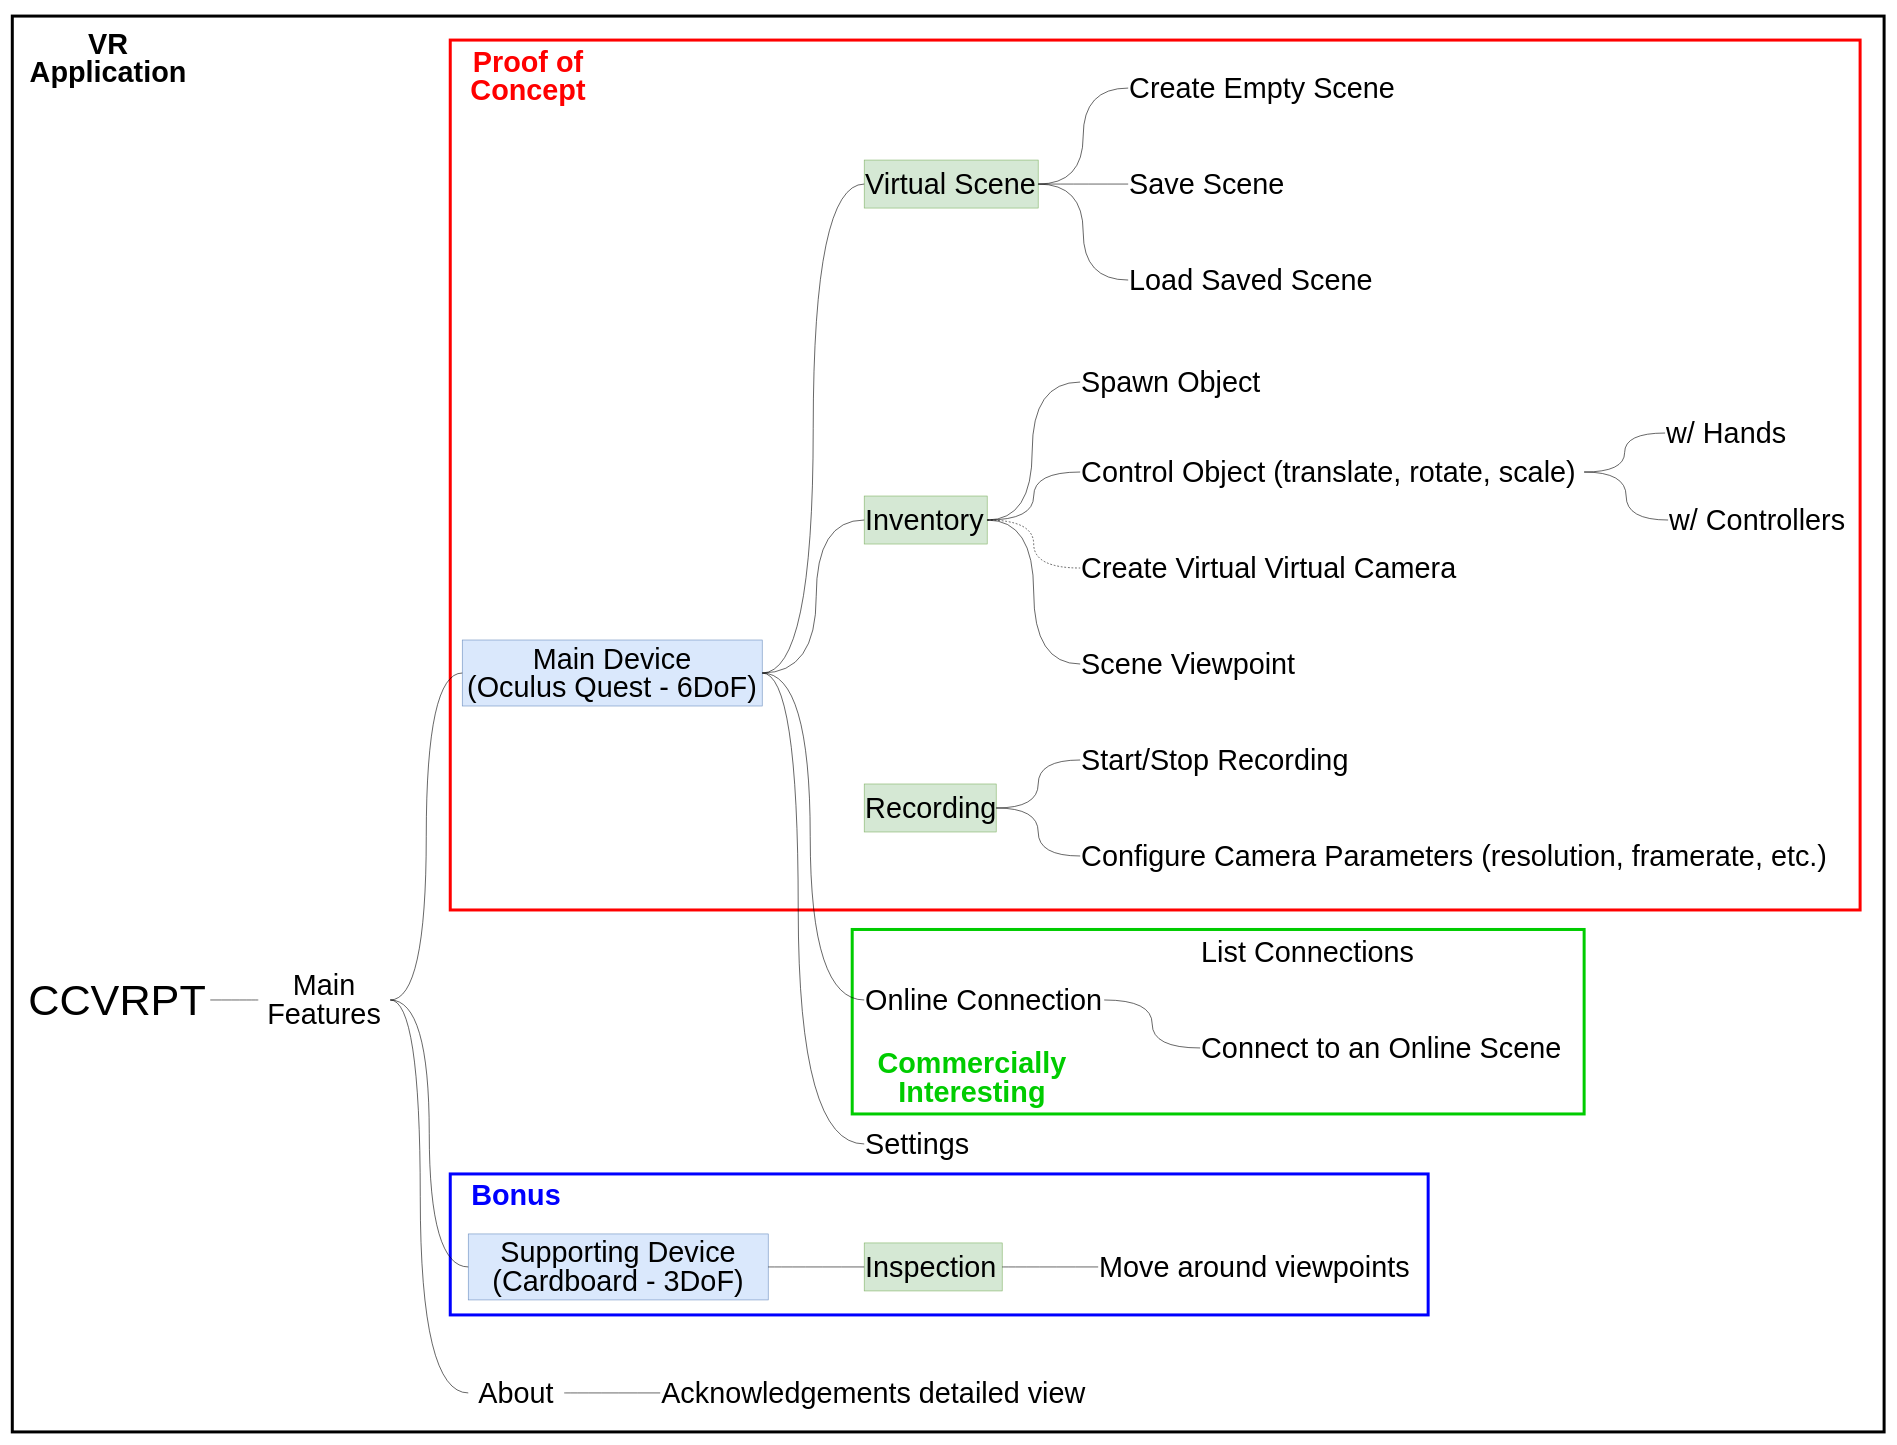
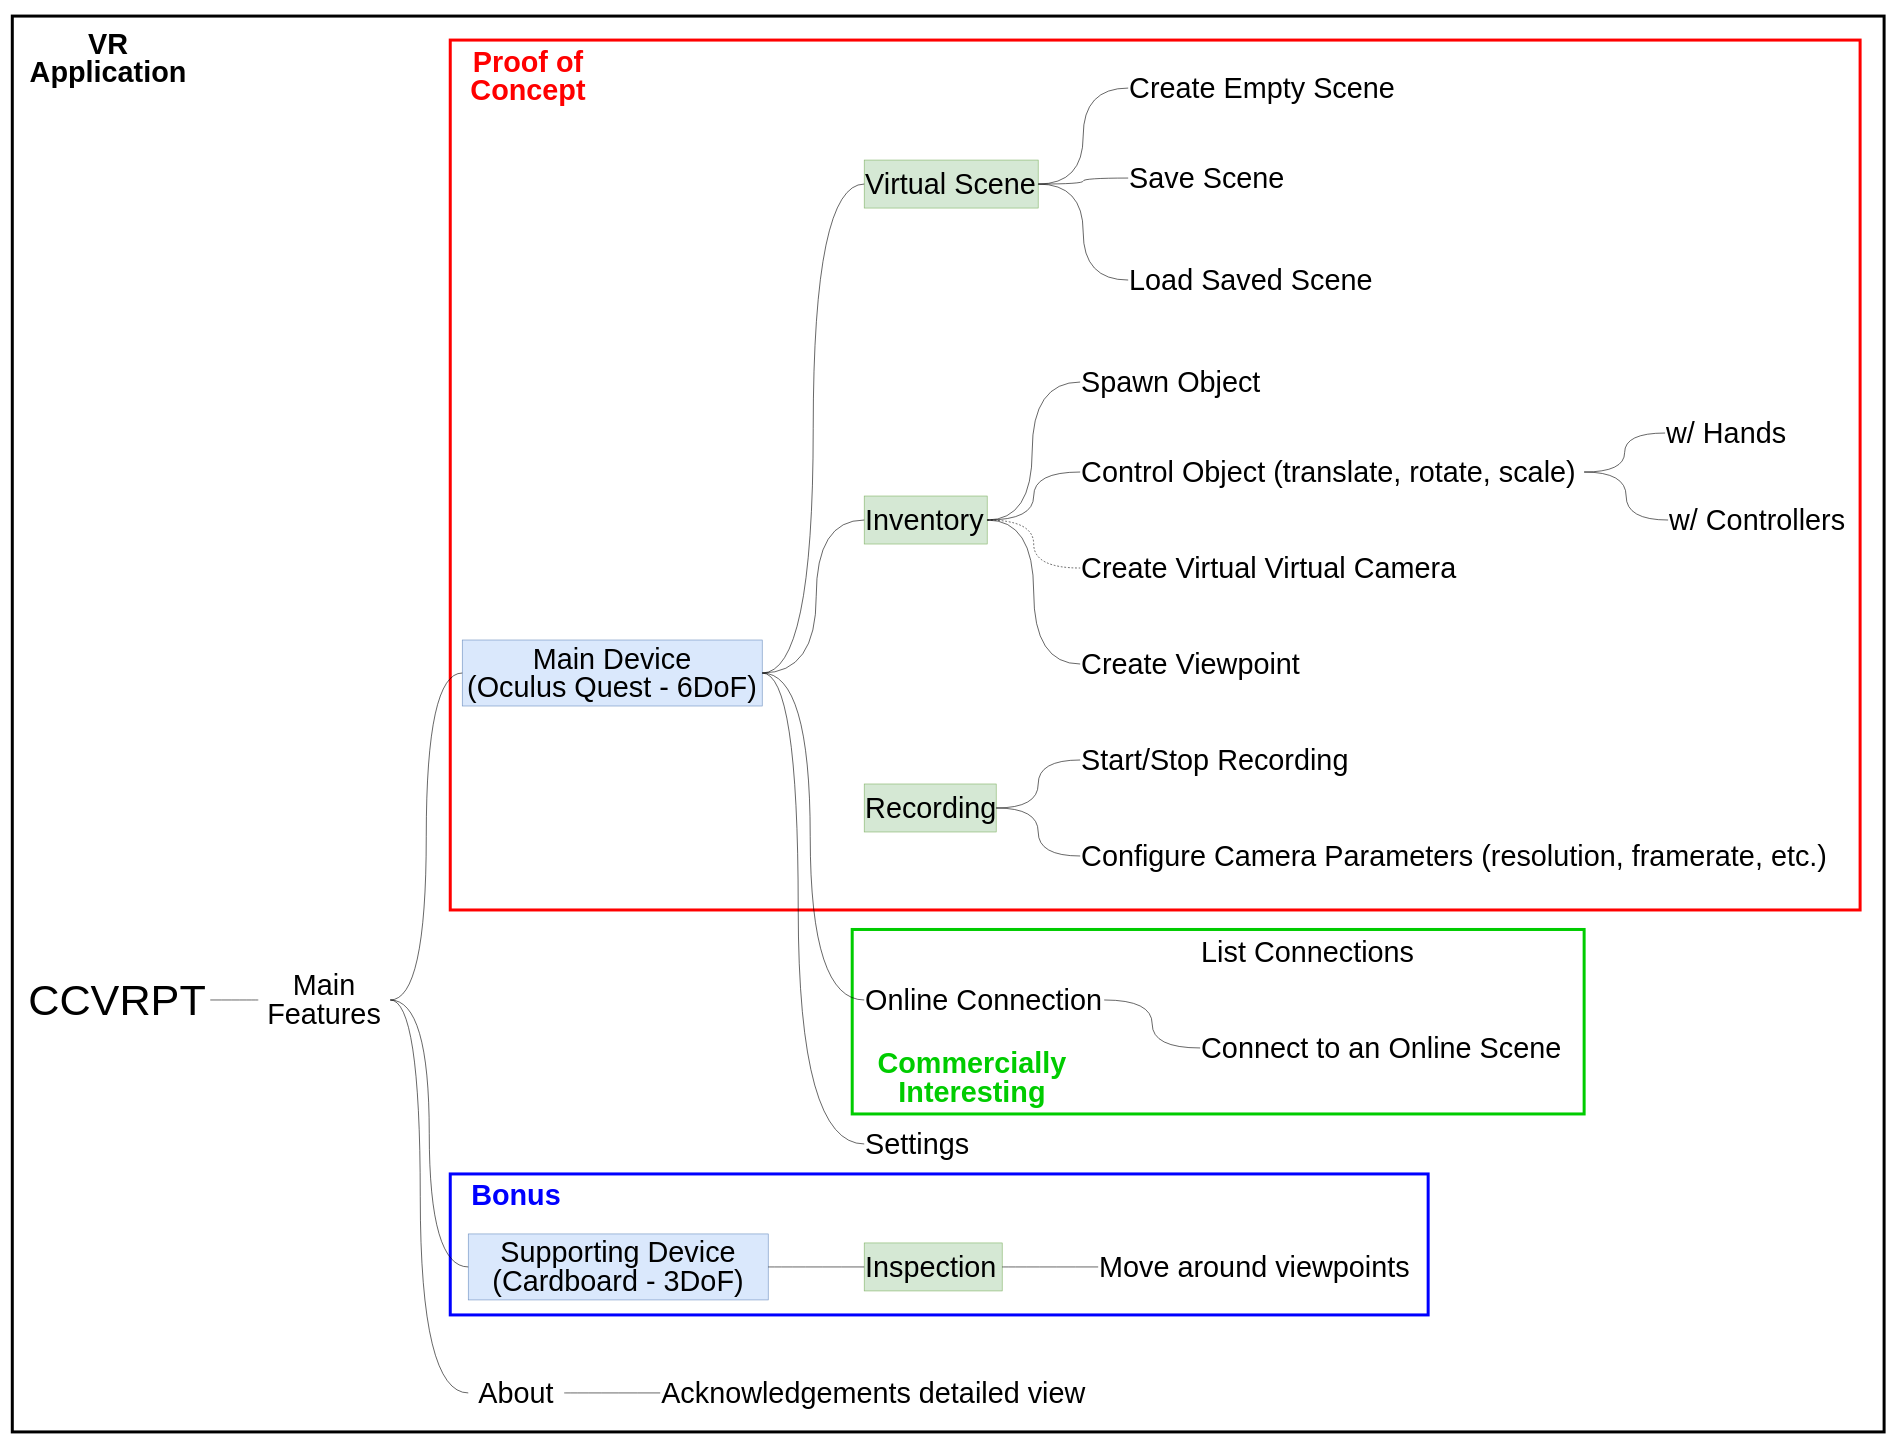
(1275, 184) -> (1275, 178)
(1109, 664) -> (1111, 664)
